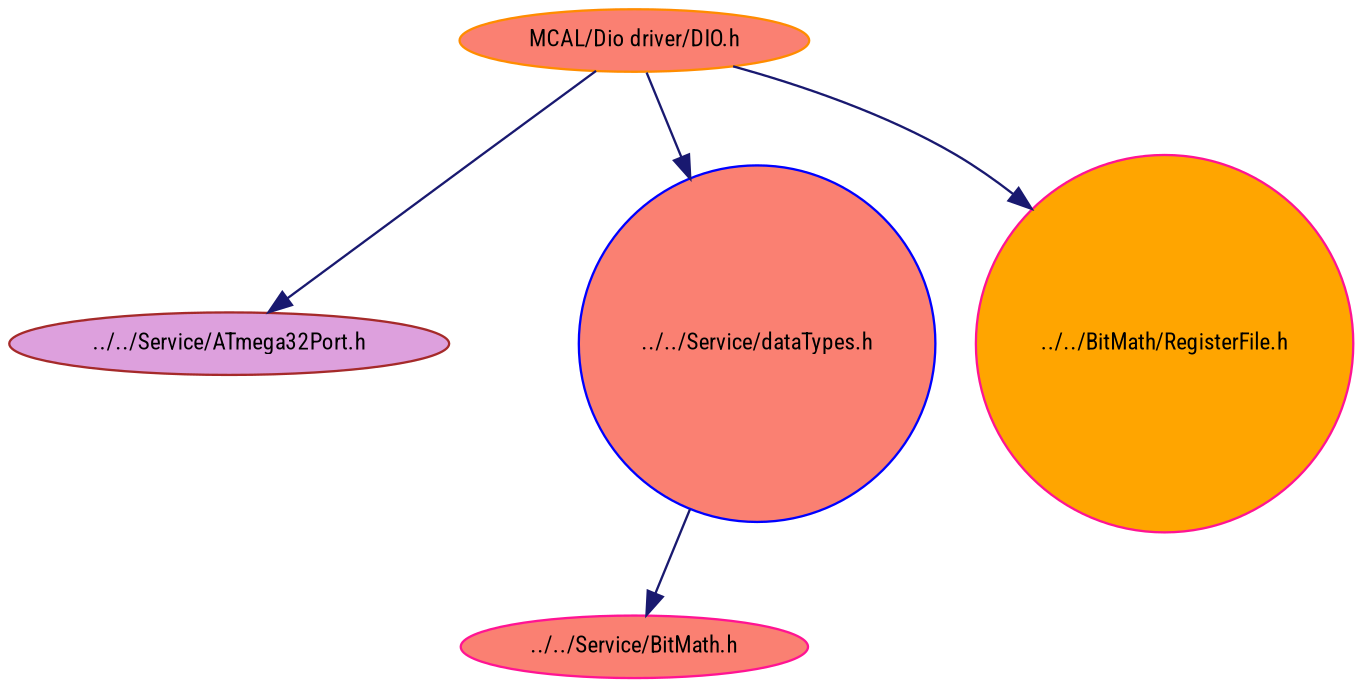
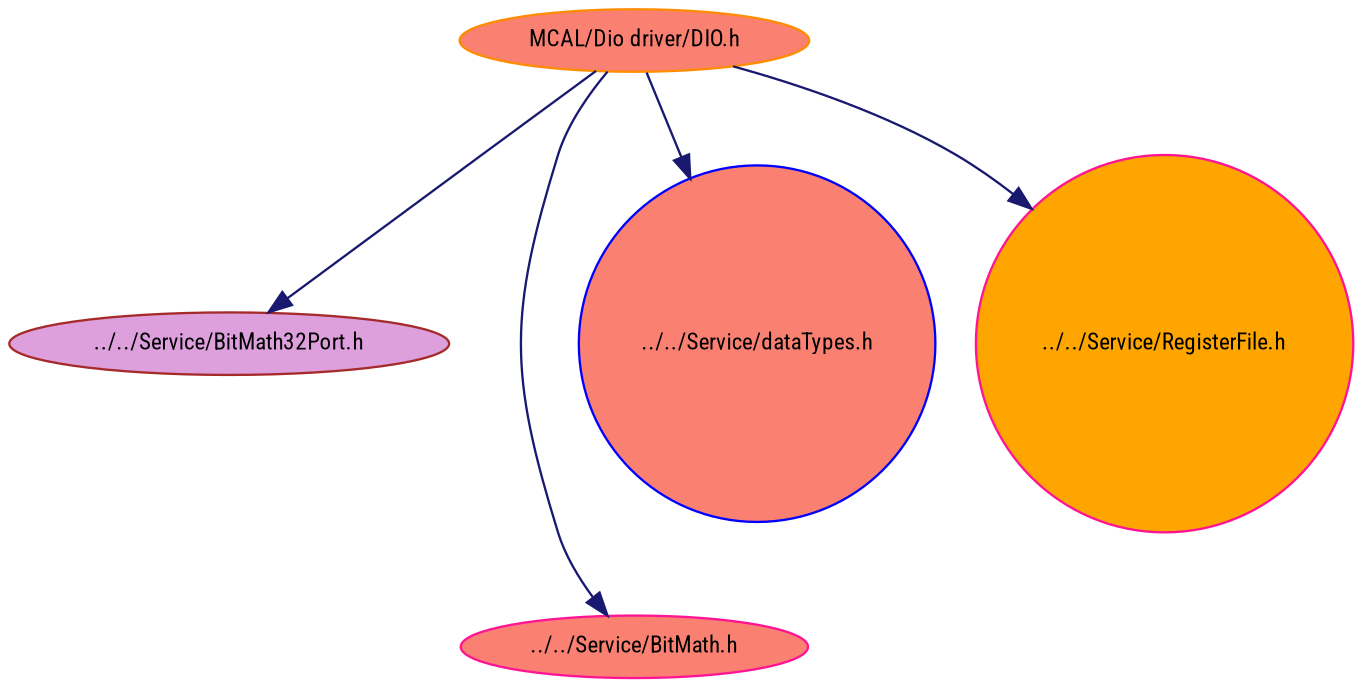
(229, 344) -> (229, 344)
(1165, 344) -> (1165, 344)
(673, 551) -> (522, 332)
